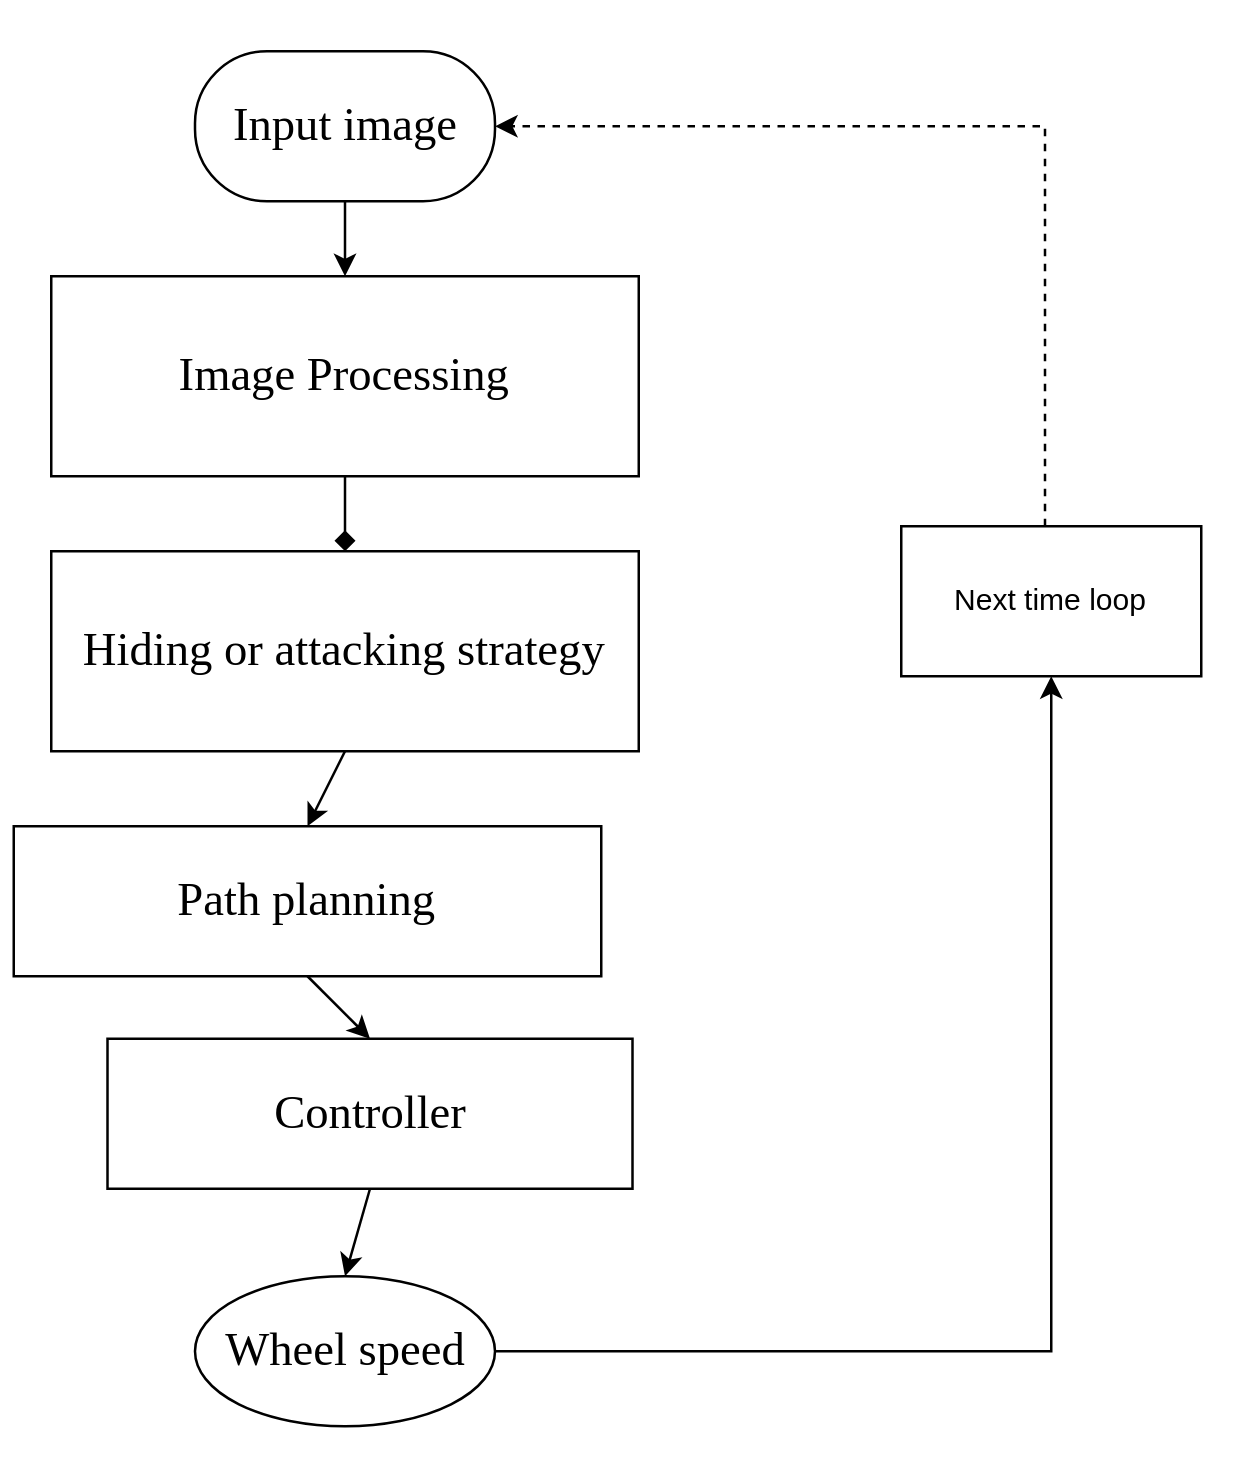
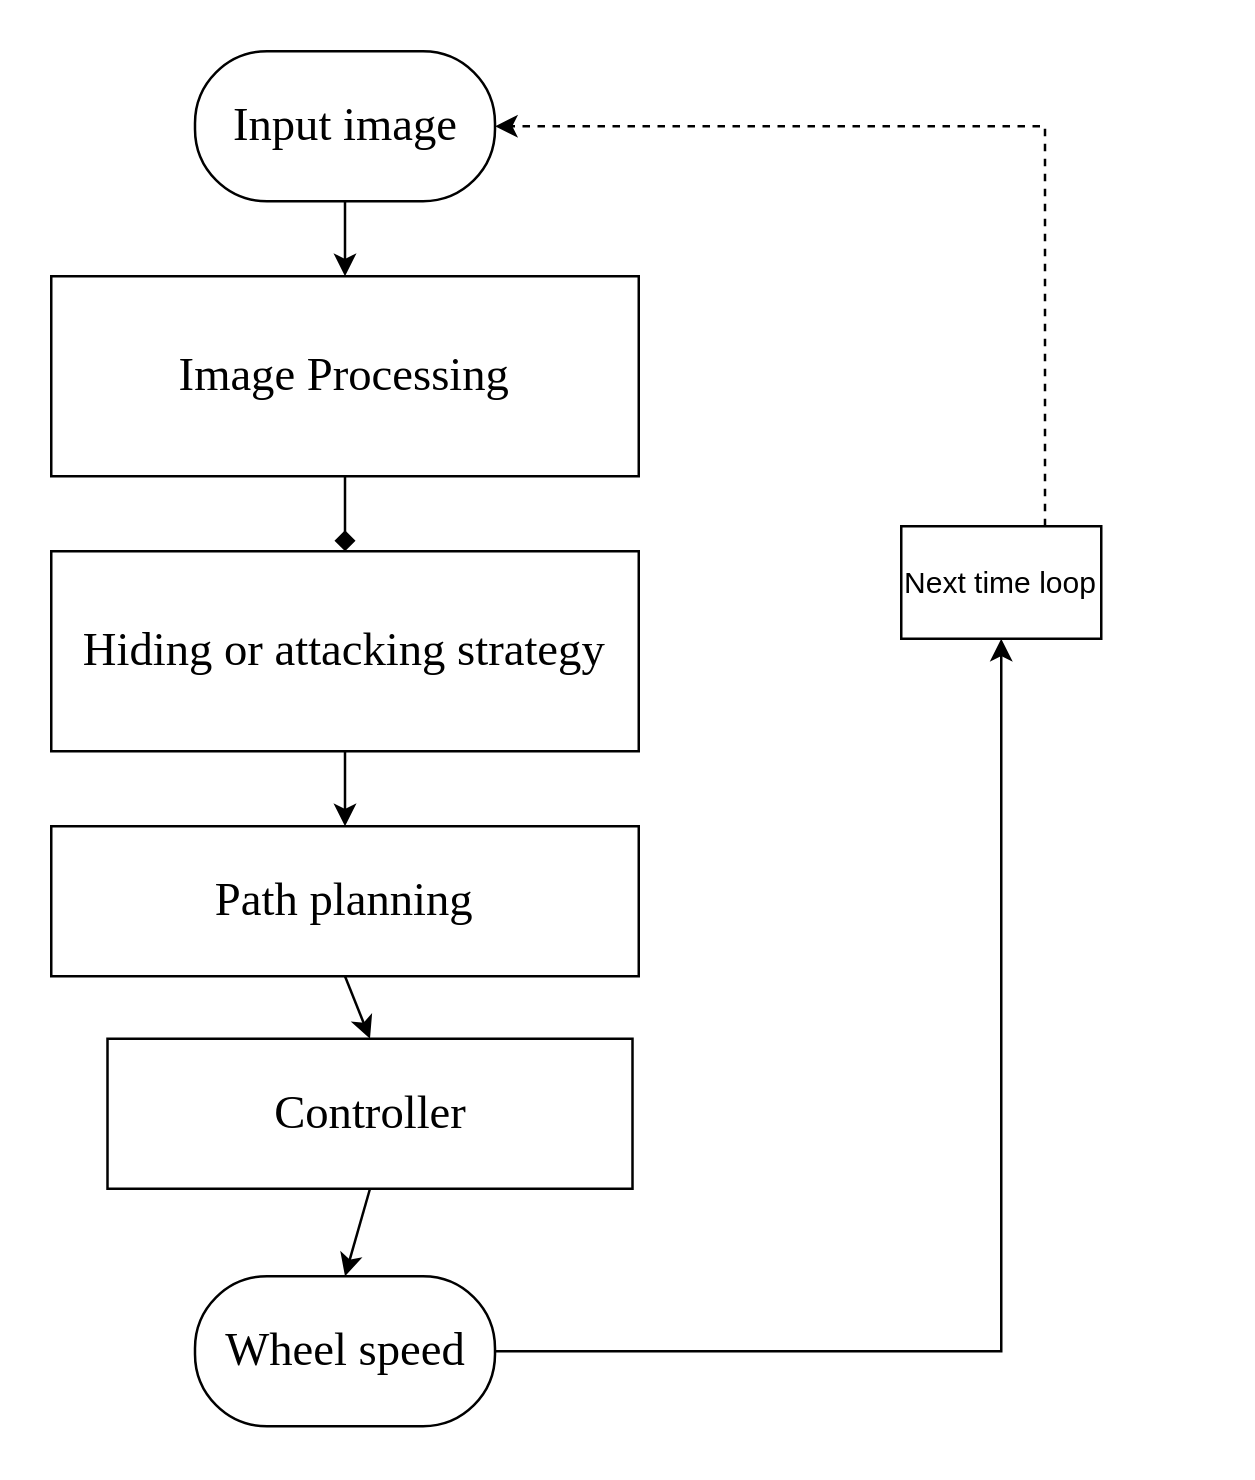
(1051, 601) -> (1001, 583)
(308, 901) -> (345, 901)
(345, 1351) -> (345, 1351)
